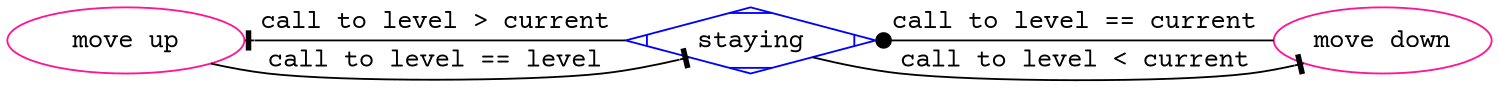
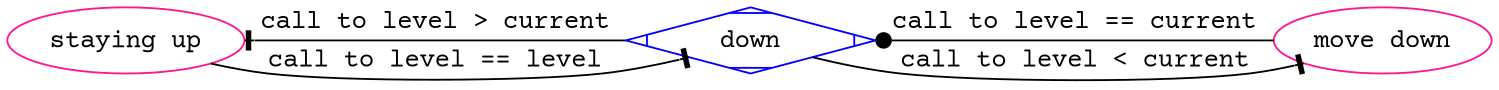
(126, 40) -> (126, 40)
(751, 40) -> (751, 40)
